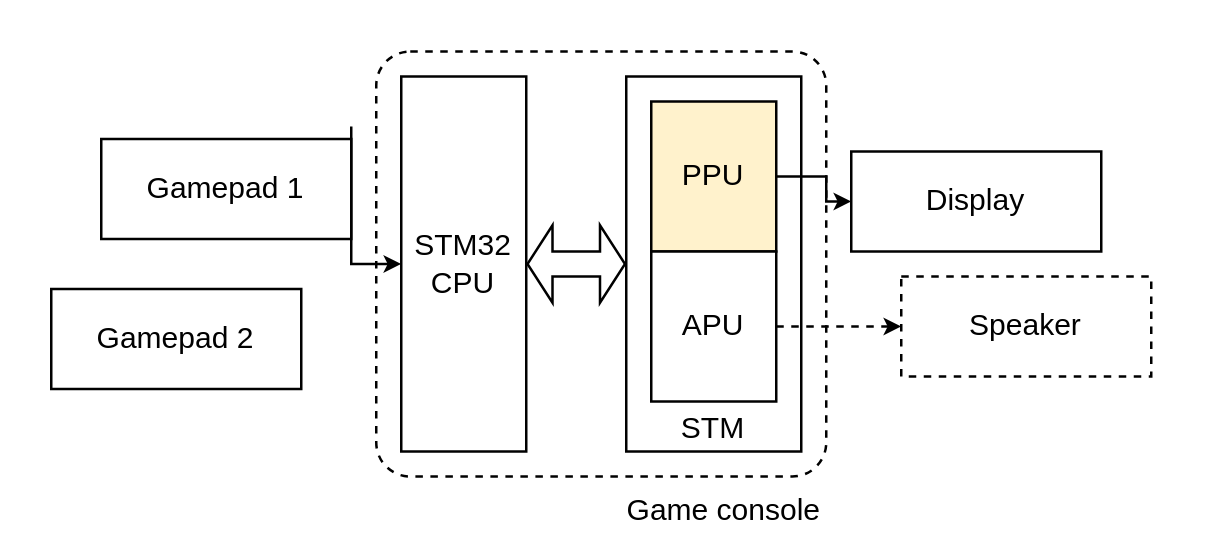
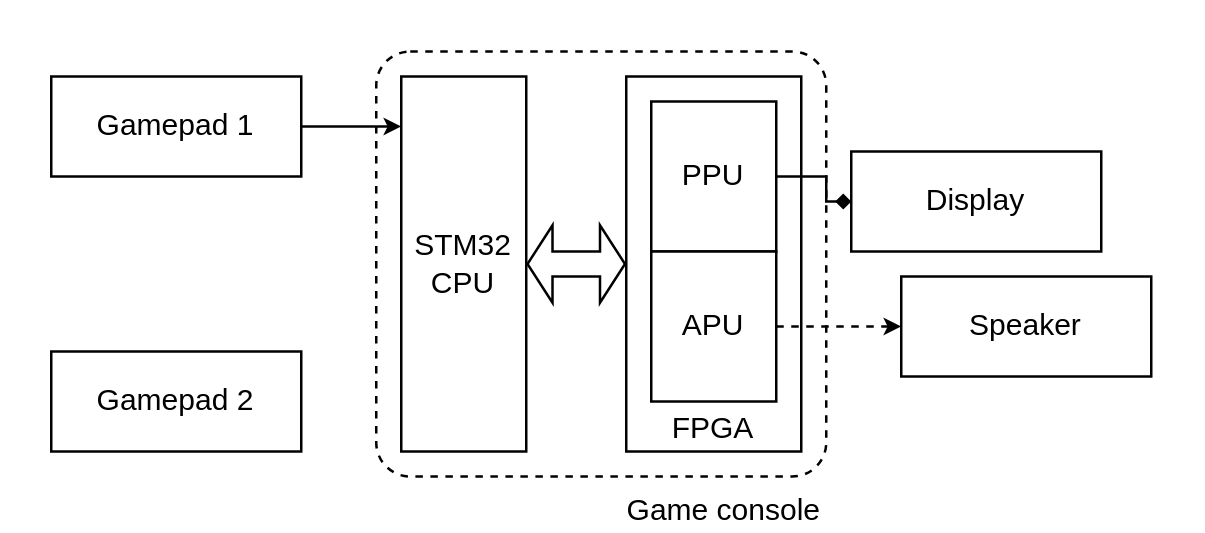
(714, 176) -> (714, 176)
(226, 189) -> (176, 126)
(836, 201) -> (835, 201)
(1026, 326) -> (1026, 326)
(176, 339) -> (176, 401)
(714, 426) -> (714, 426)
